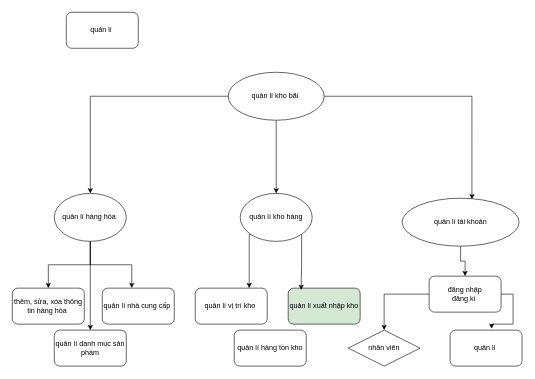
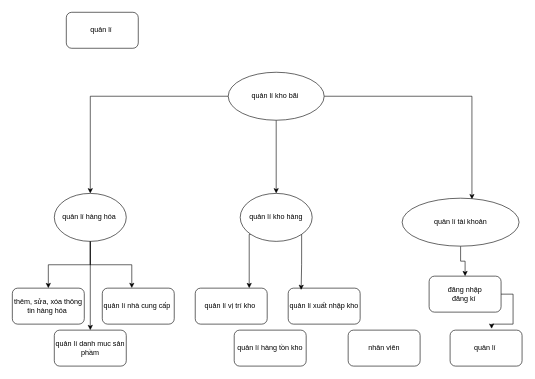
(384, 294) -> none
(324, 306) -> (324, 306)
(384, 348) -> (384, 348)
